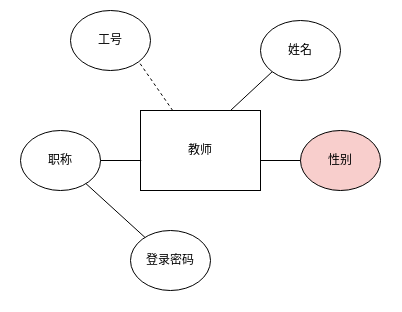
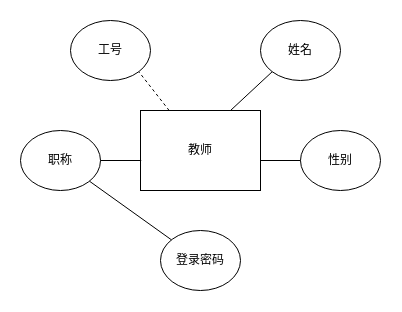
(111, 41) -> (111, 51)
(341, 161) -> (341, 161)
(171, 261) -> (201, 261)
